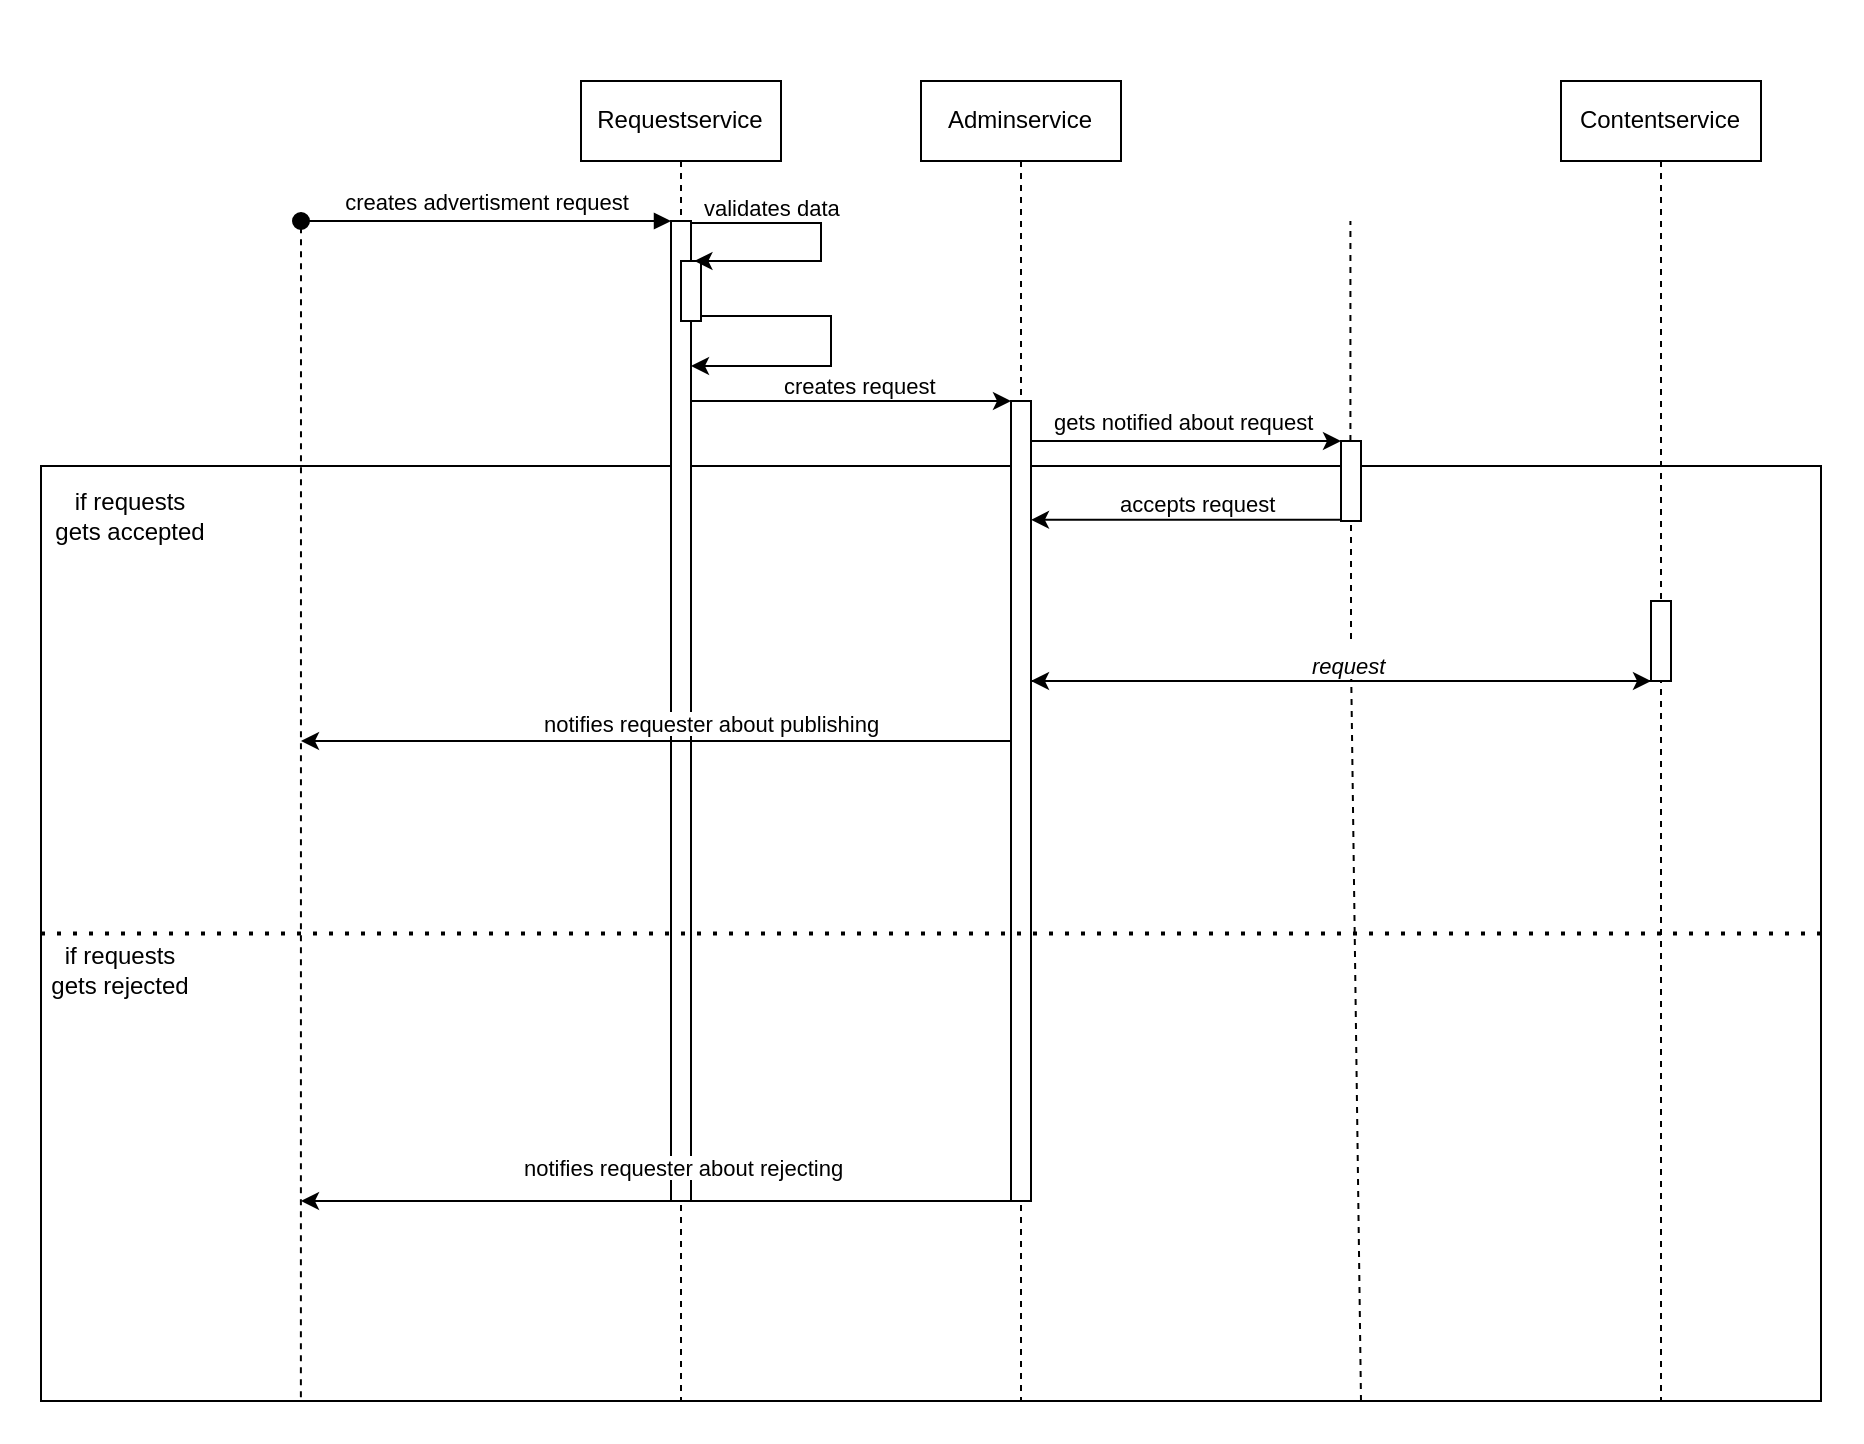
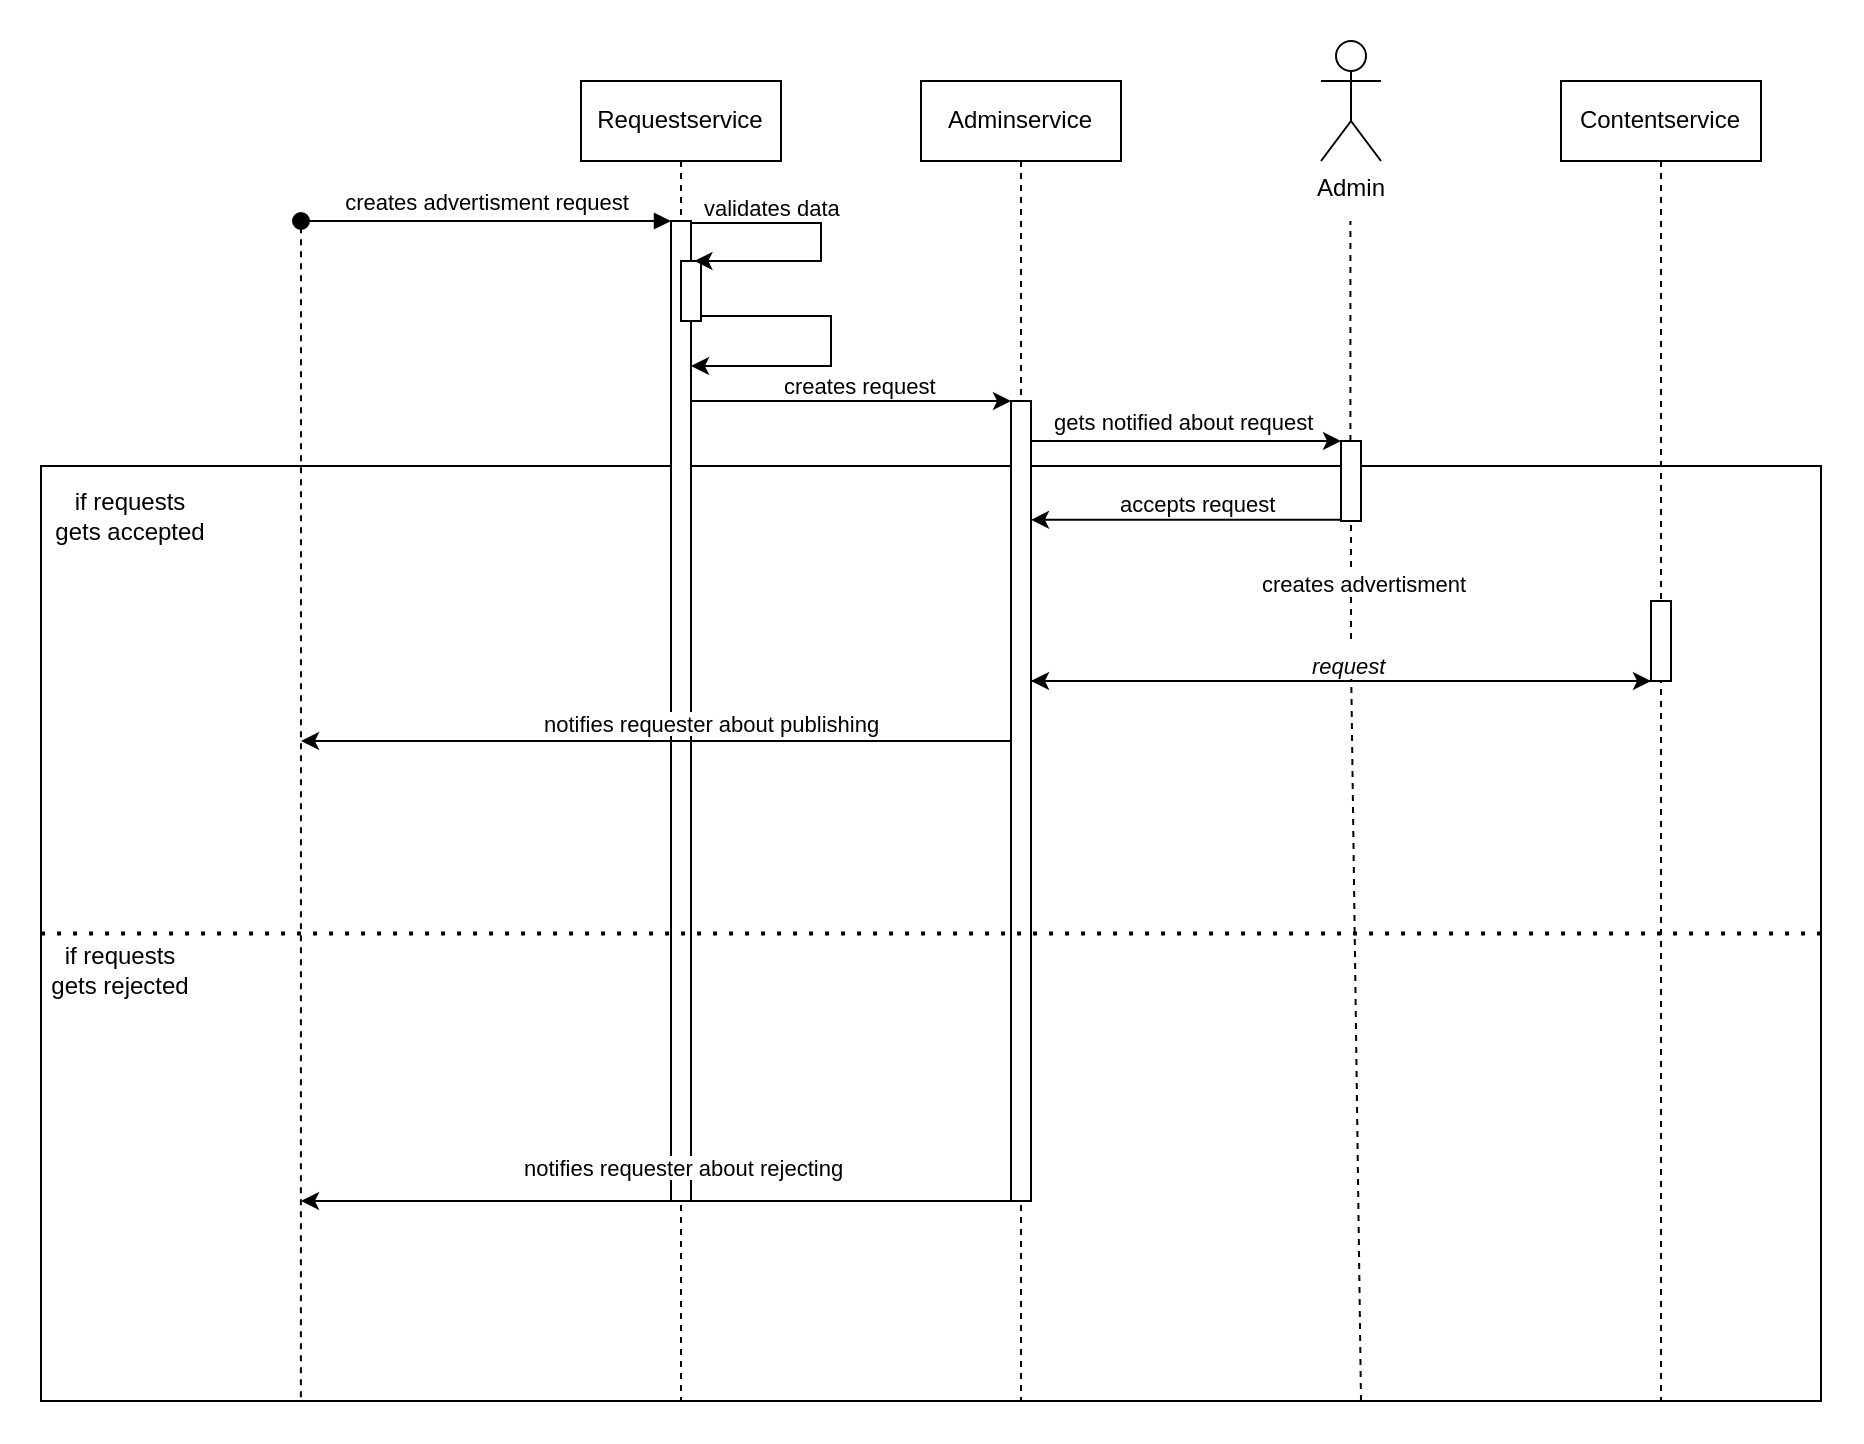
none -> (1351, 101)
none -> (1368, 577)
